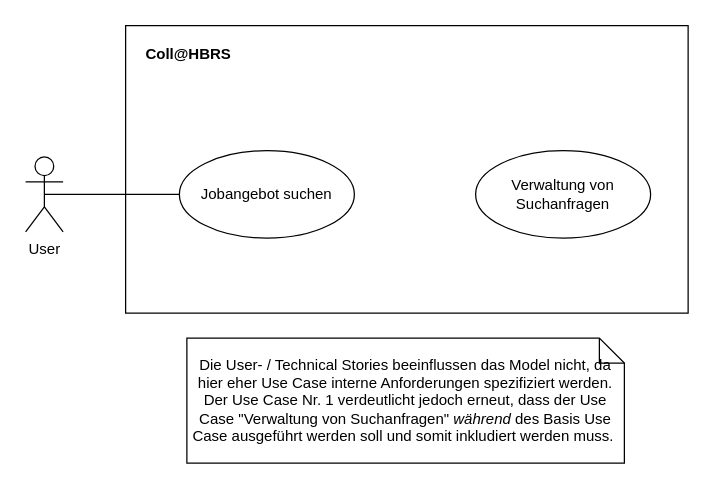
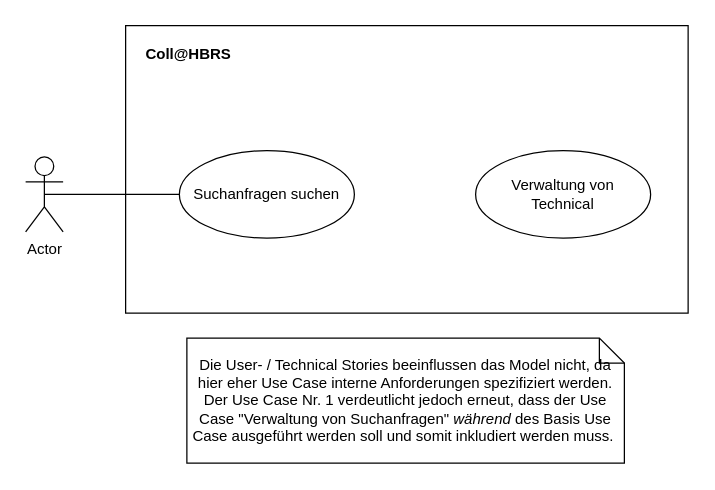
(267, 194) -> (267, 194)
(563, 194) -> (563, 194)
(45, 250) -> (45, 250)
